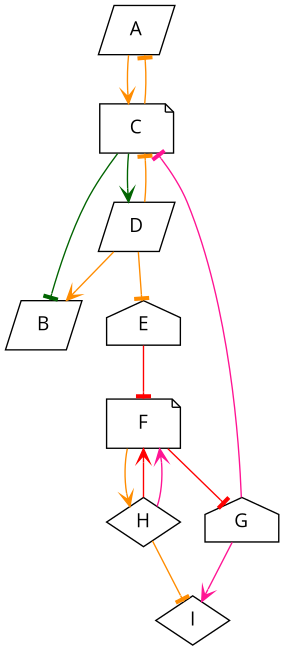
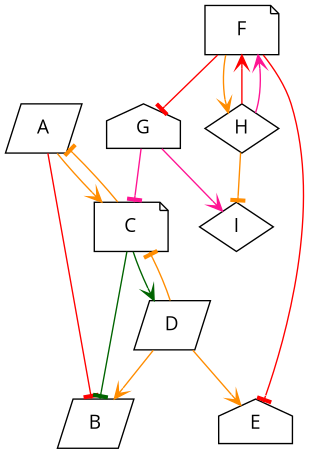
none -> (69, 273)
(140, 273) -> (212, 372)
(143, 369) -> (302, 223)
